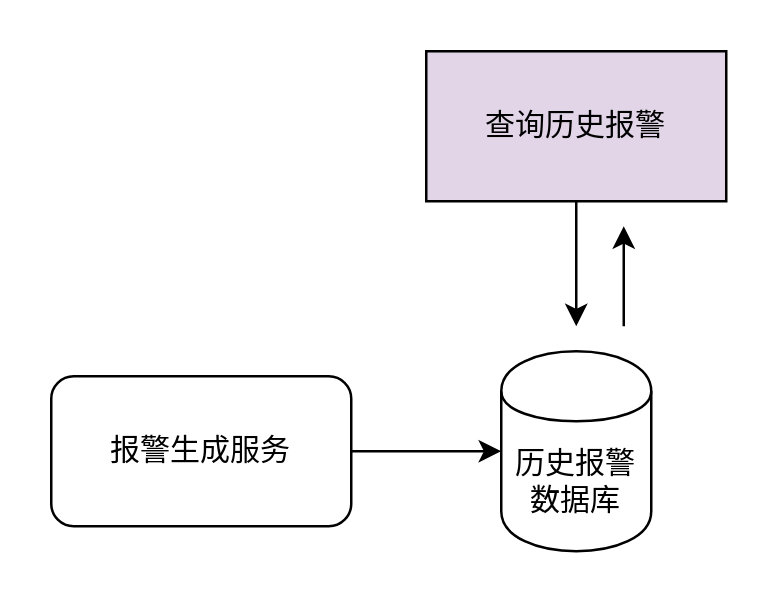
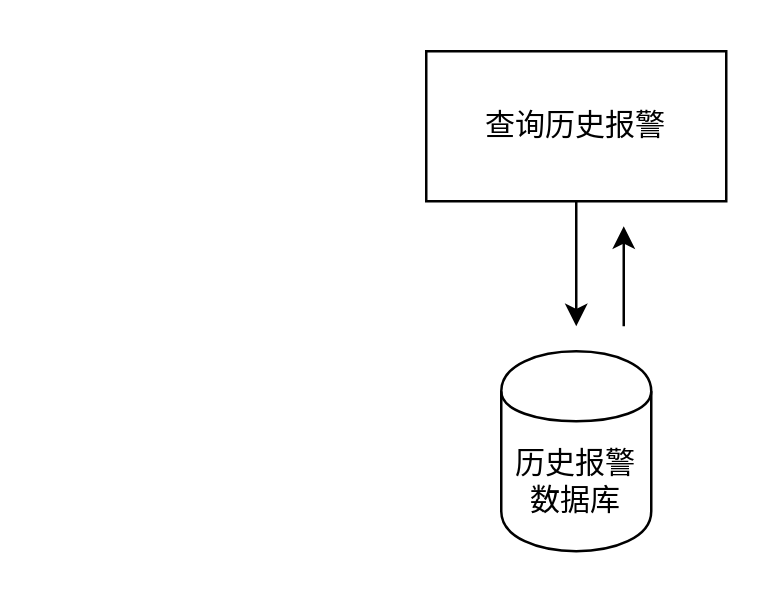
(576, 126) -> (576, 126)
(201, 451) -> none
(418, 451) -> none
